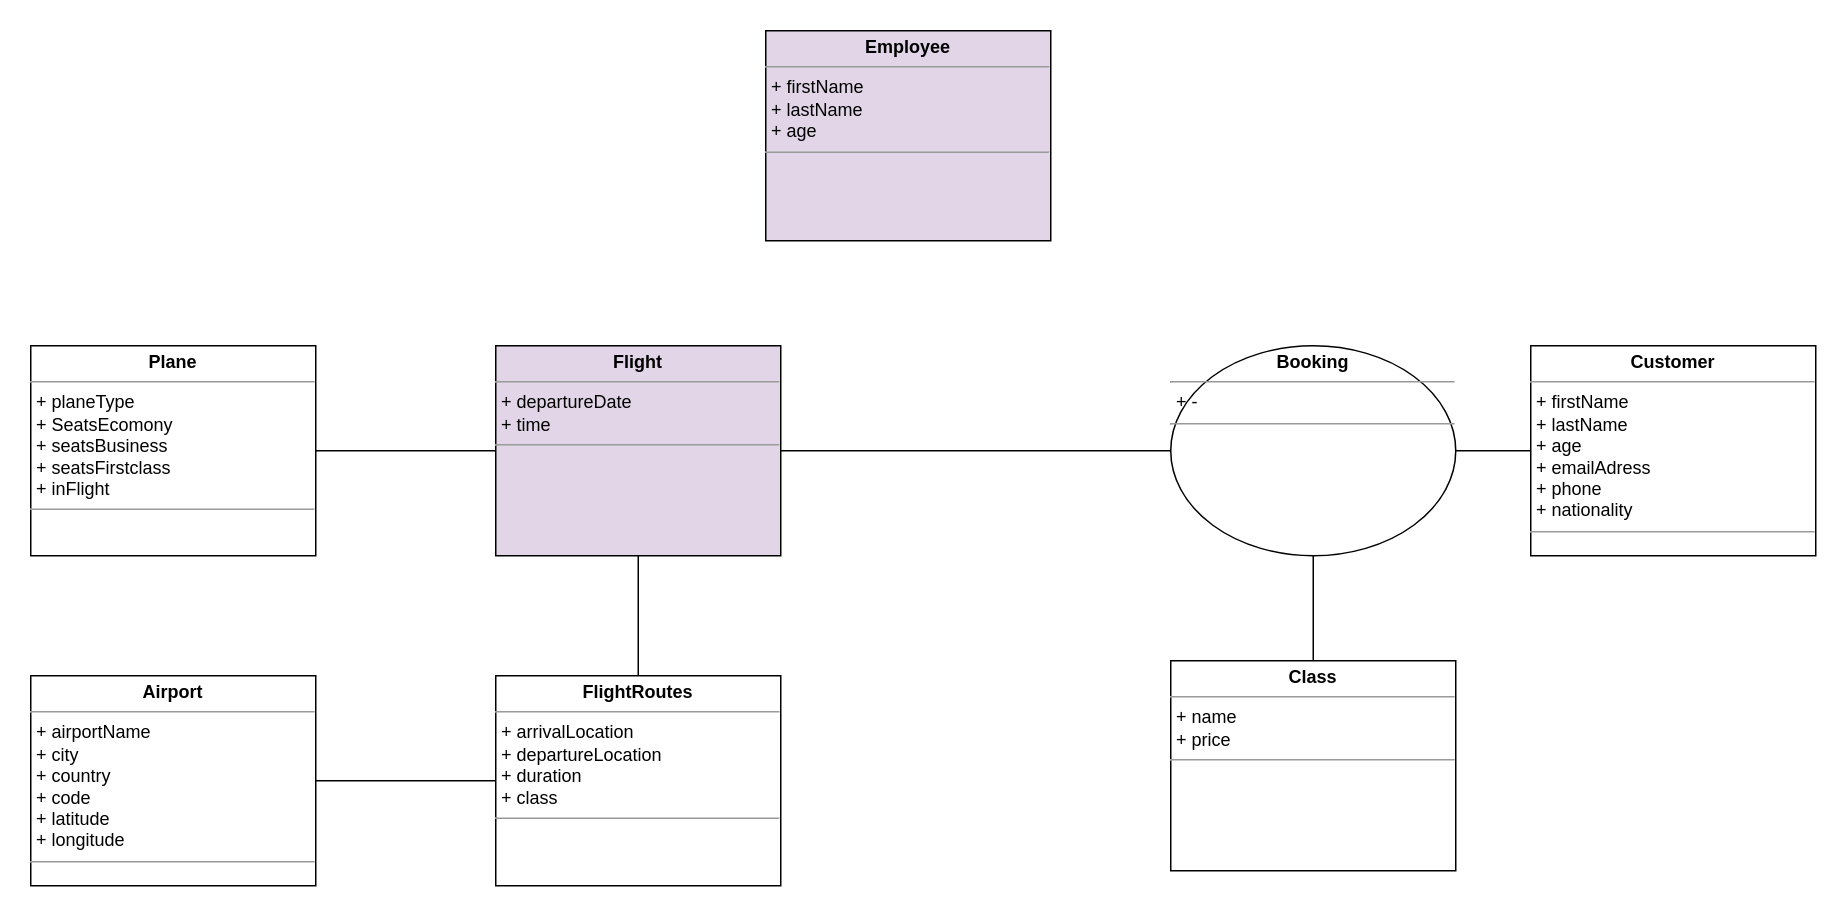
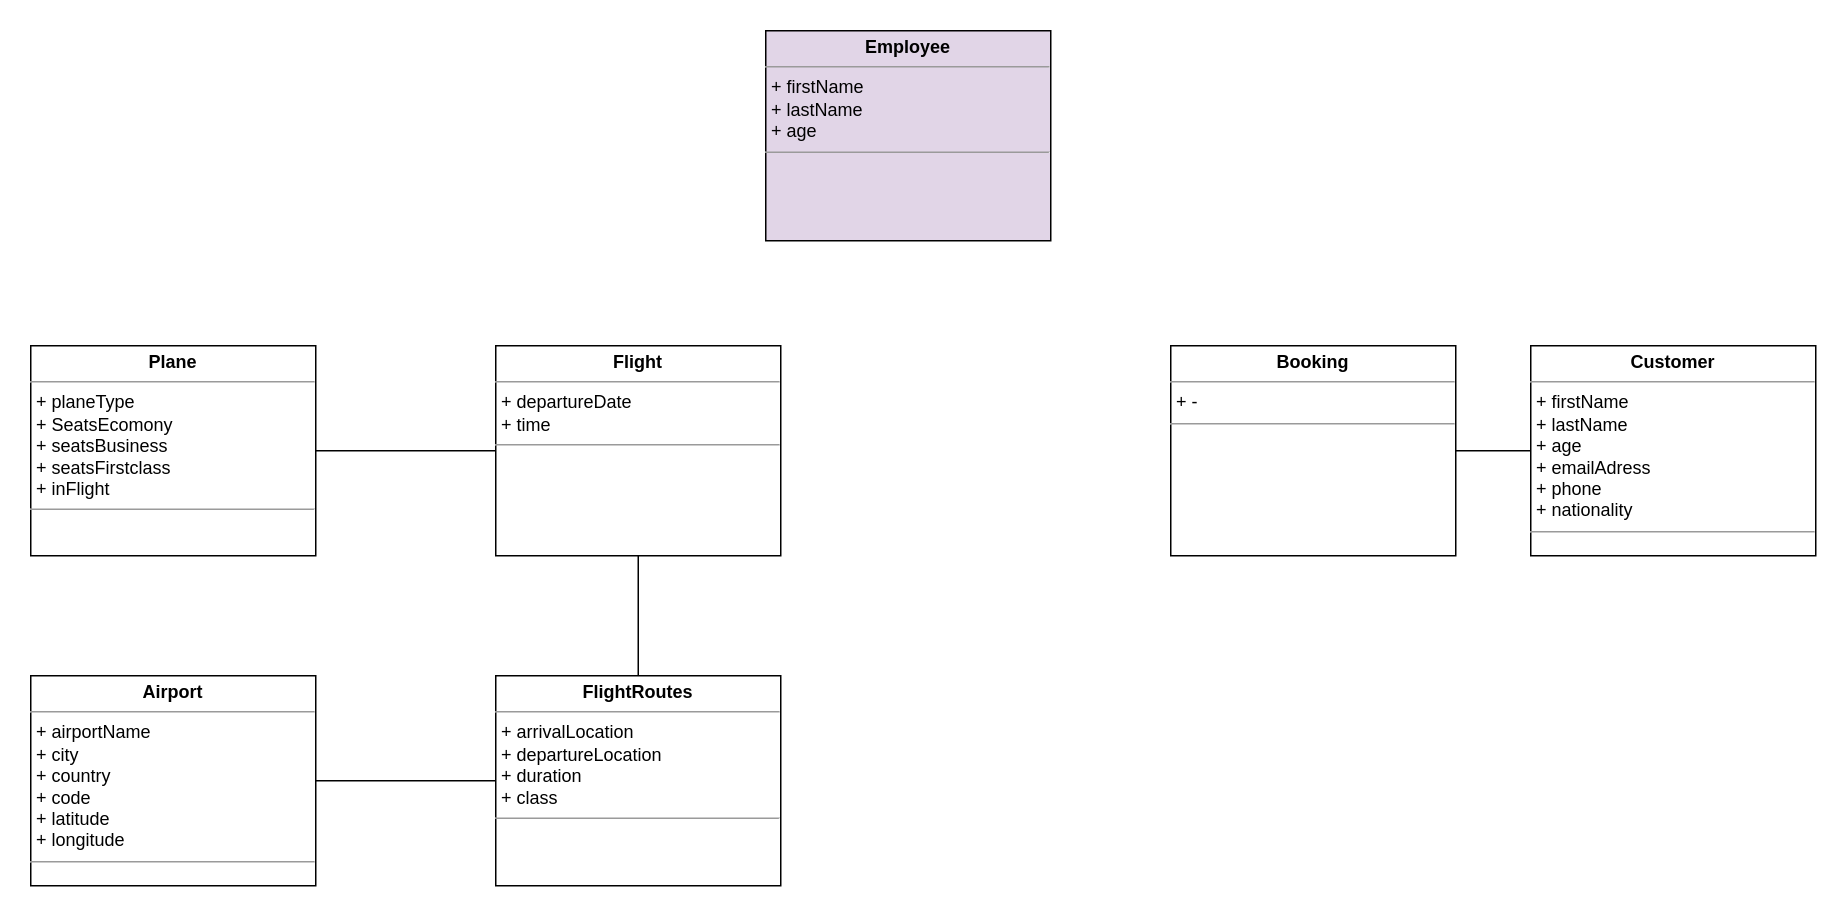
(638, 451) -> (638, 451)
(976, 451) -> none
(1313, 451) -> (1313, 451)
(1313, 609) -> none
(1313, 766) -> none
